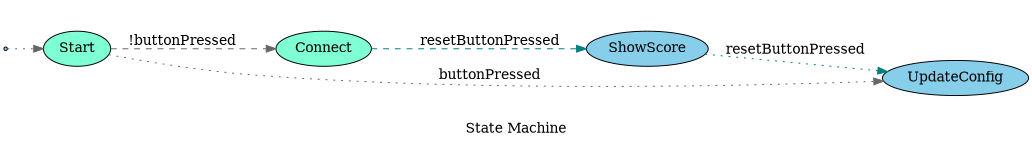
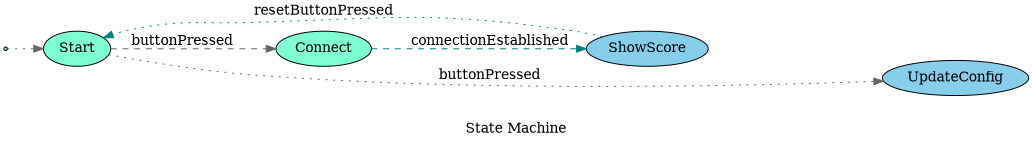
(182, 41) -> (182, 41)
(490, 41) -> (490, 41)
(791, 62) -> (358, 19)
